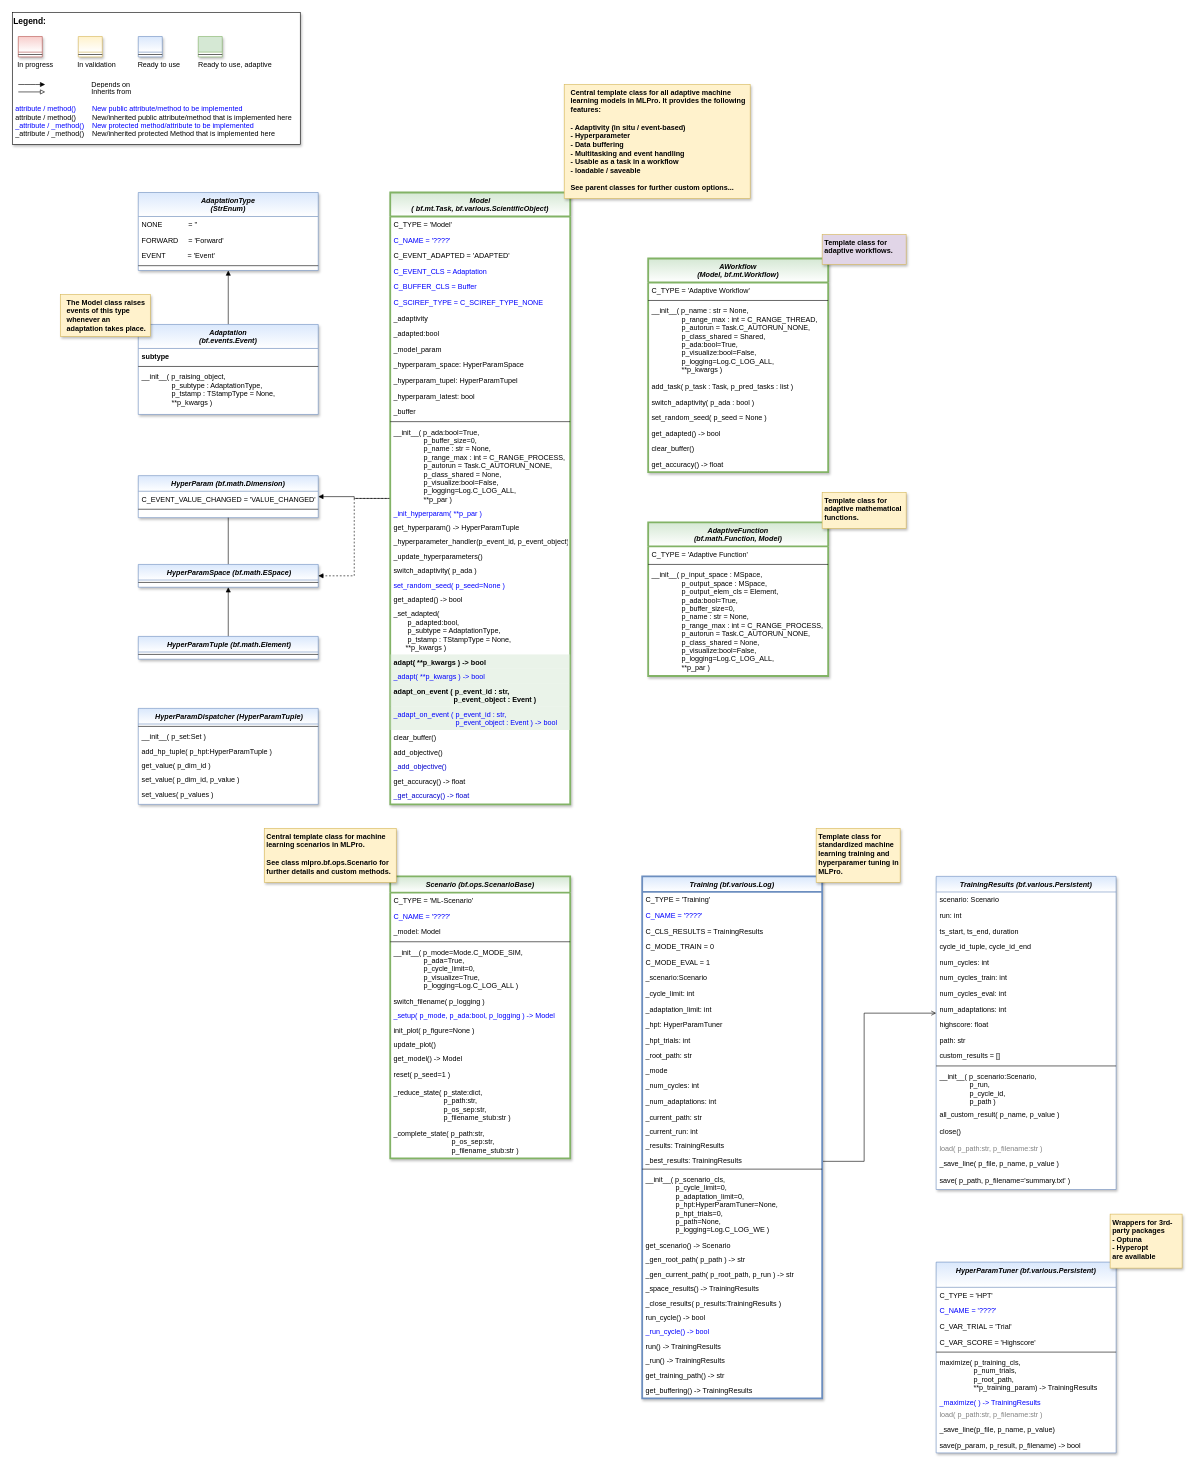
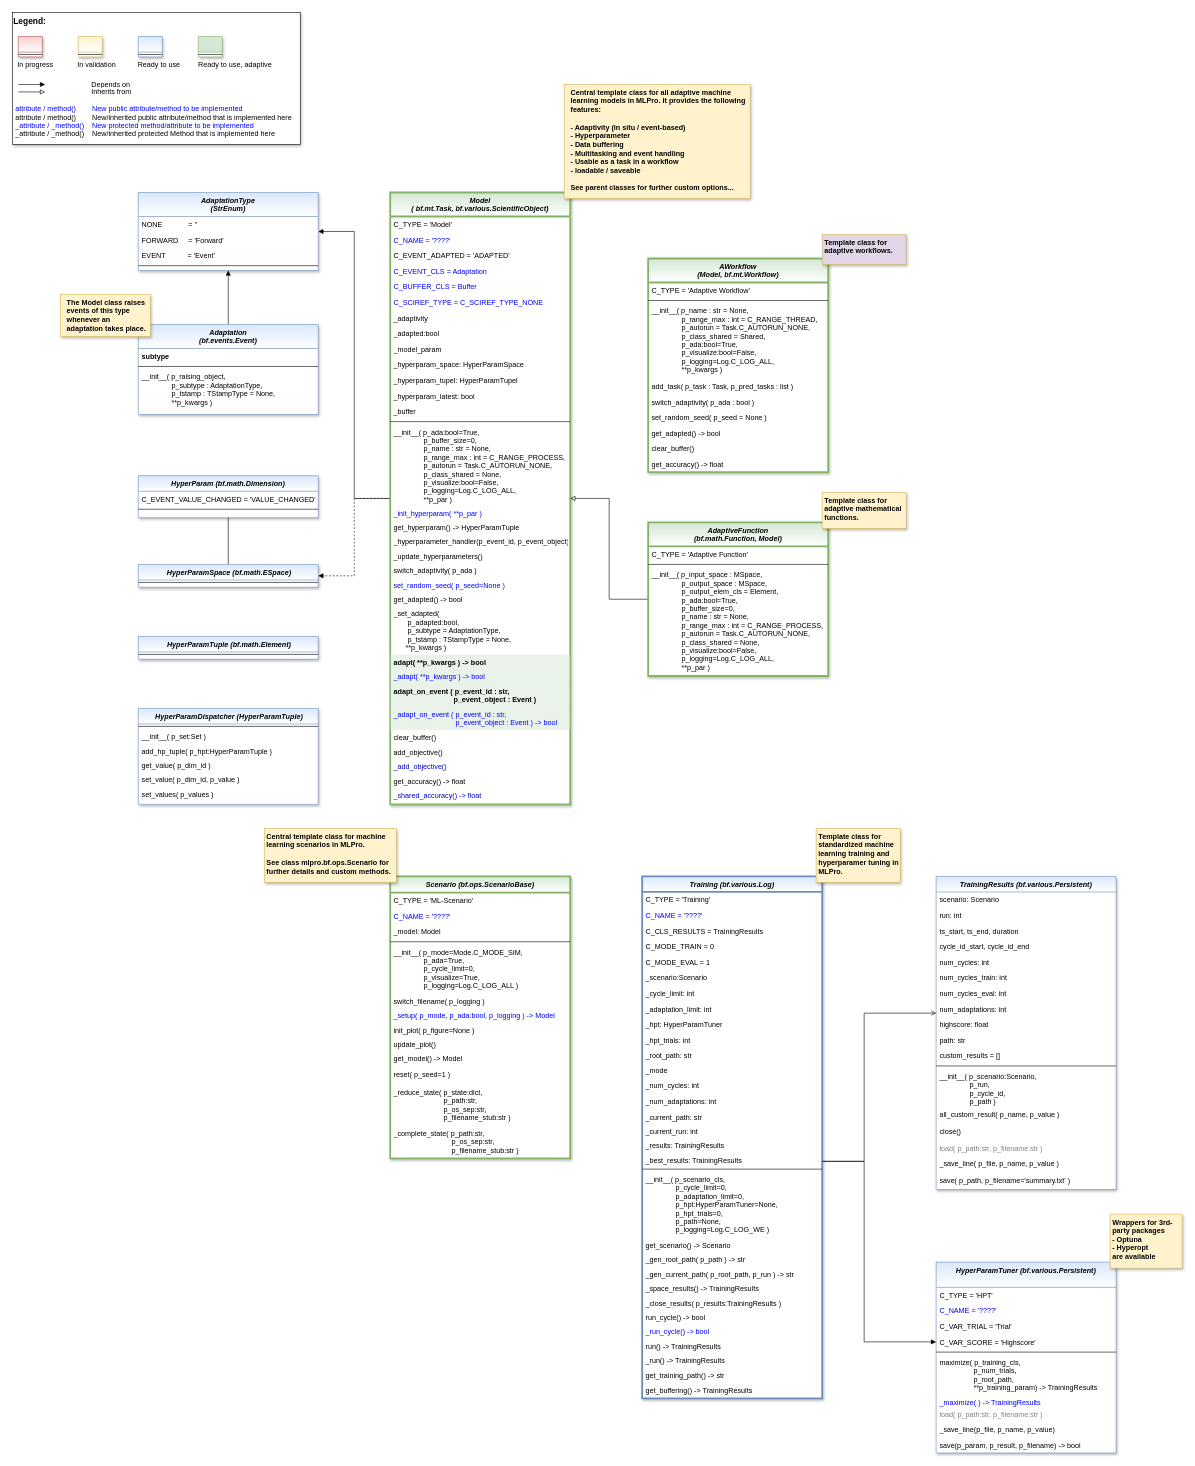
none -> (340, 231)
(338, 497) -> none
none -> (609, 552)
(228, 593) -> none
(439, 796) -> (445, 796)
(989, 947) -> (990, 947)
none -> (864, 1341)
